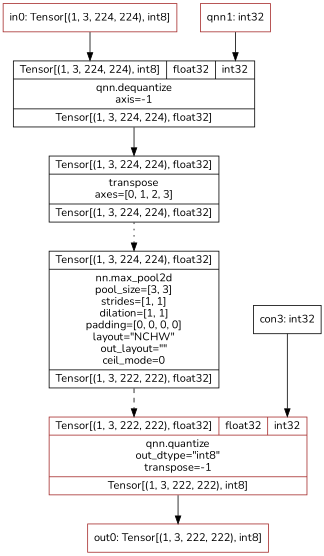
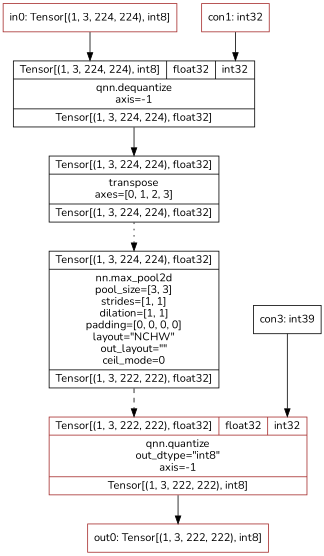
(235, 18) -> (235, 18)
(287, 320) -> (287, 320)
(178, 467) -> (178, 467)
